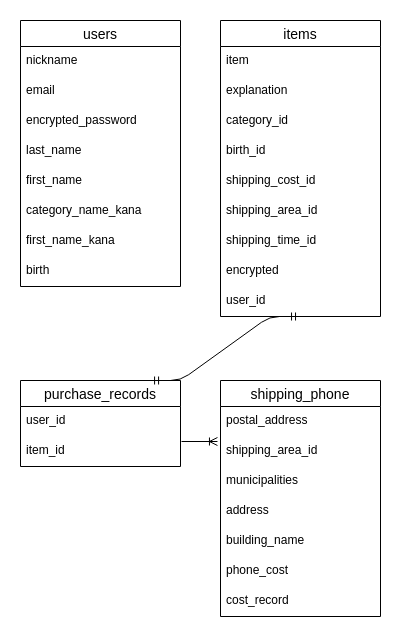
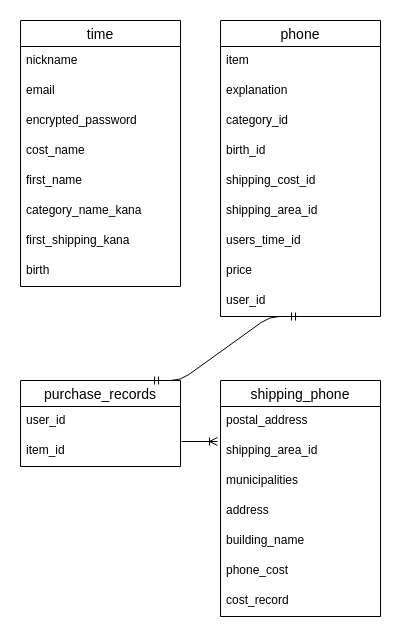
(100, 34) -> (100, 34)
(300, 34) -> (300, 34)
(55, 150) -> (56, 150)
(75, 240) -> (85, 240)
(274, 240) -> (267, 240)
(256, 270) -> (241, 270)
